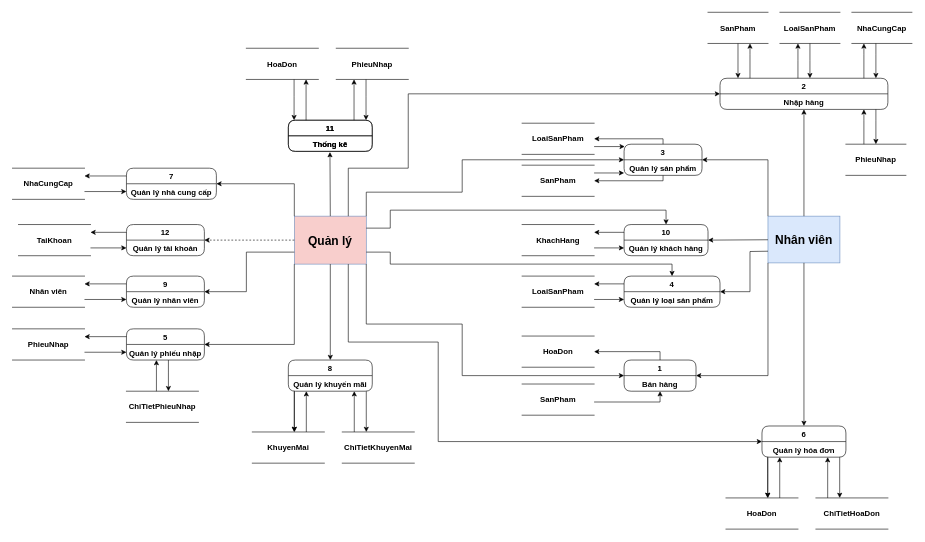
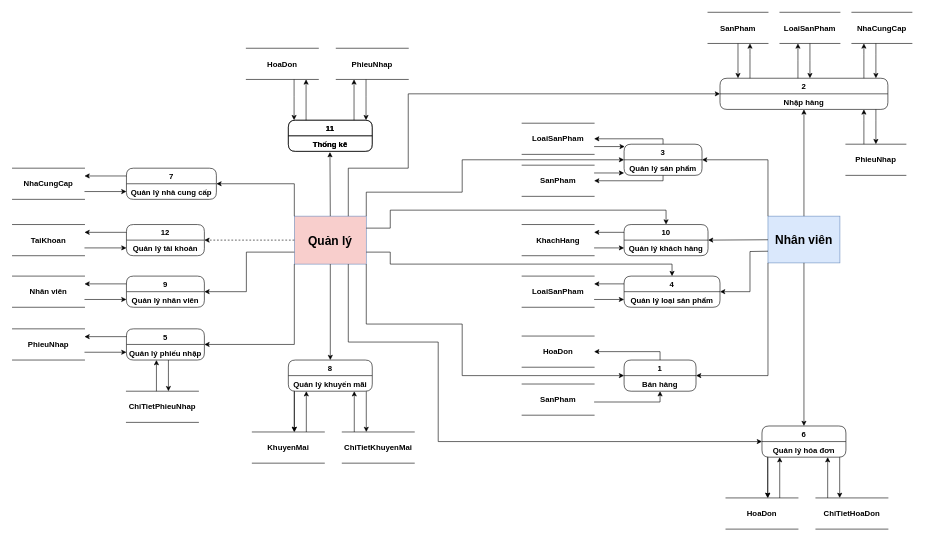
(54, 240) -> (48, 240)
